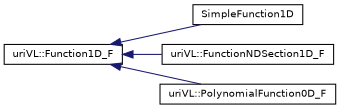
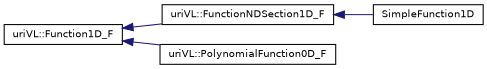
(161, 33) -> (359, 15)
